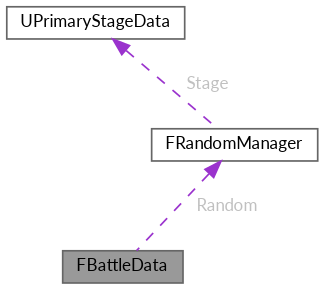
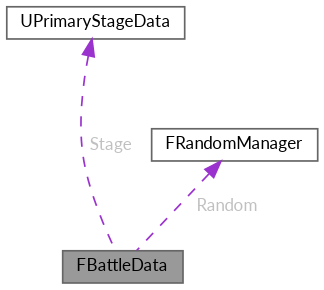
(172, 90) -> (83, 155)
